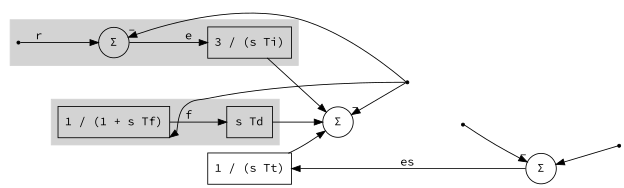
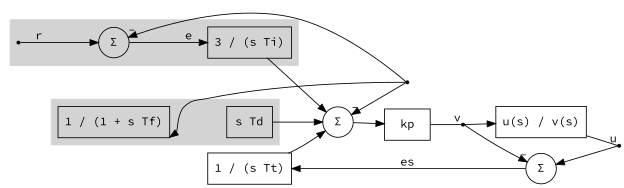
(194, 122) -> none
none -> (541, 122)
none -> (407, 125)
